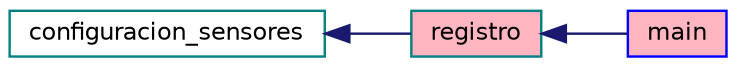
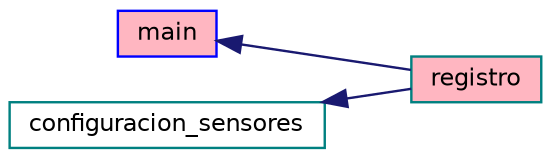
(597, 34) -> (326, 57)
